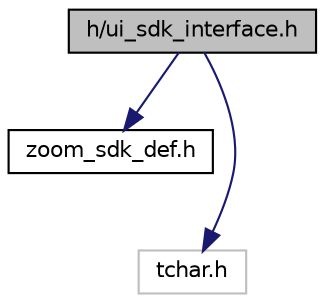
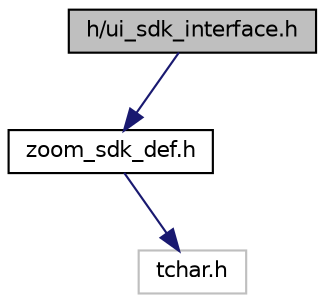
(235, 141) -> (146, 203)
